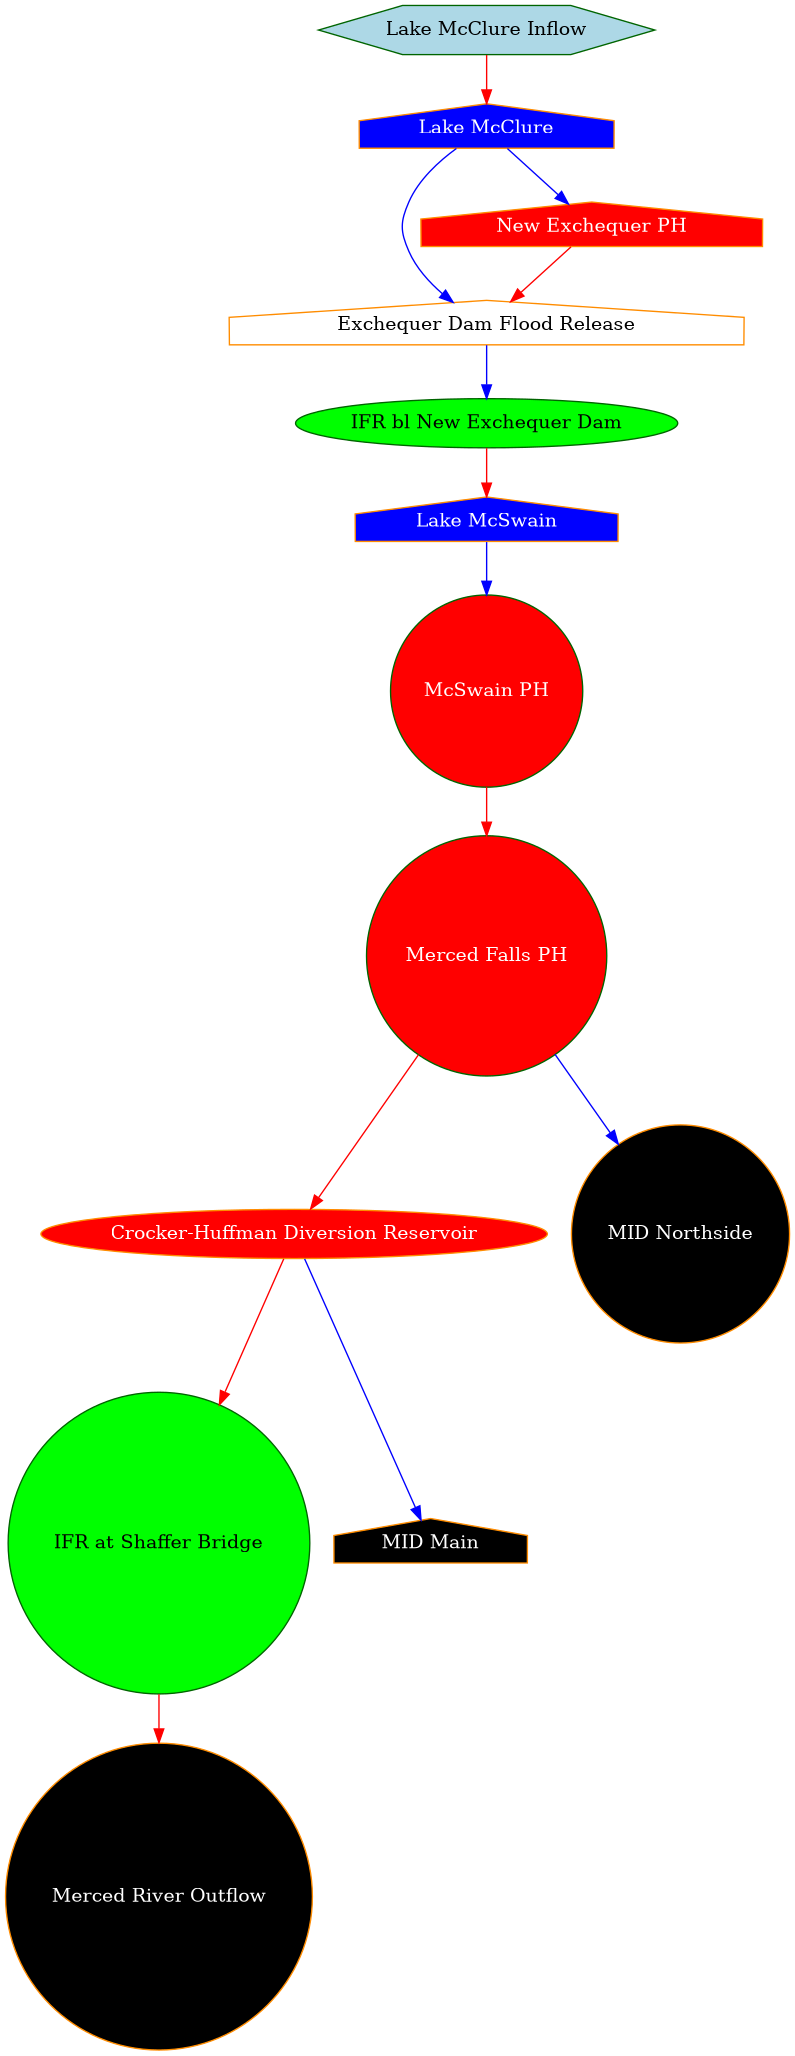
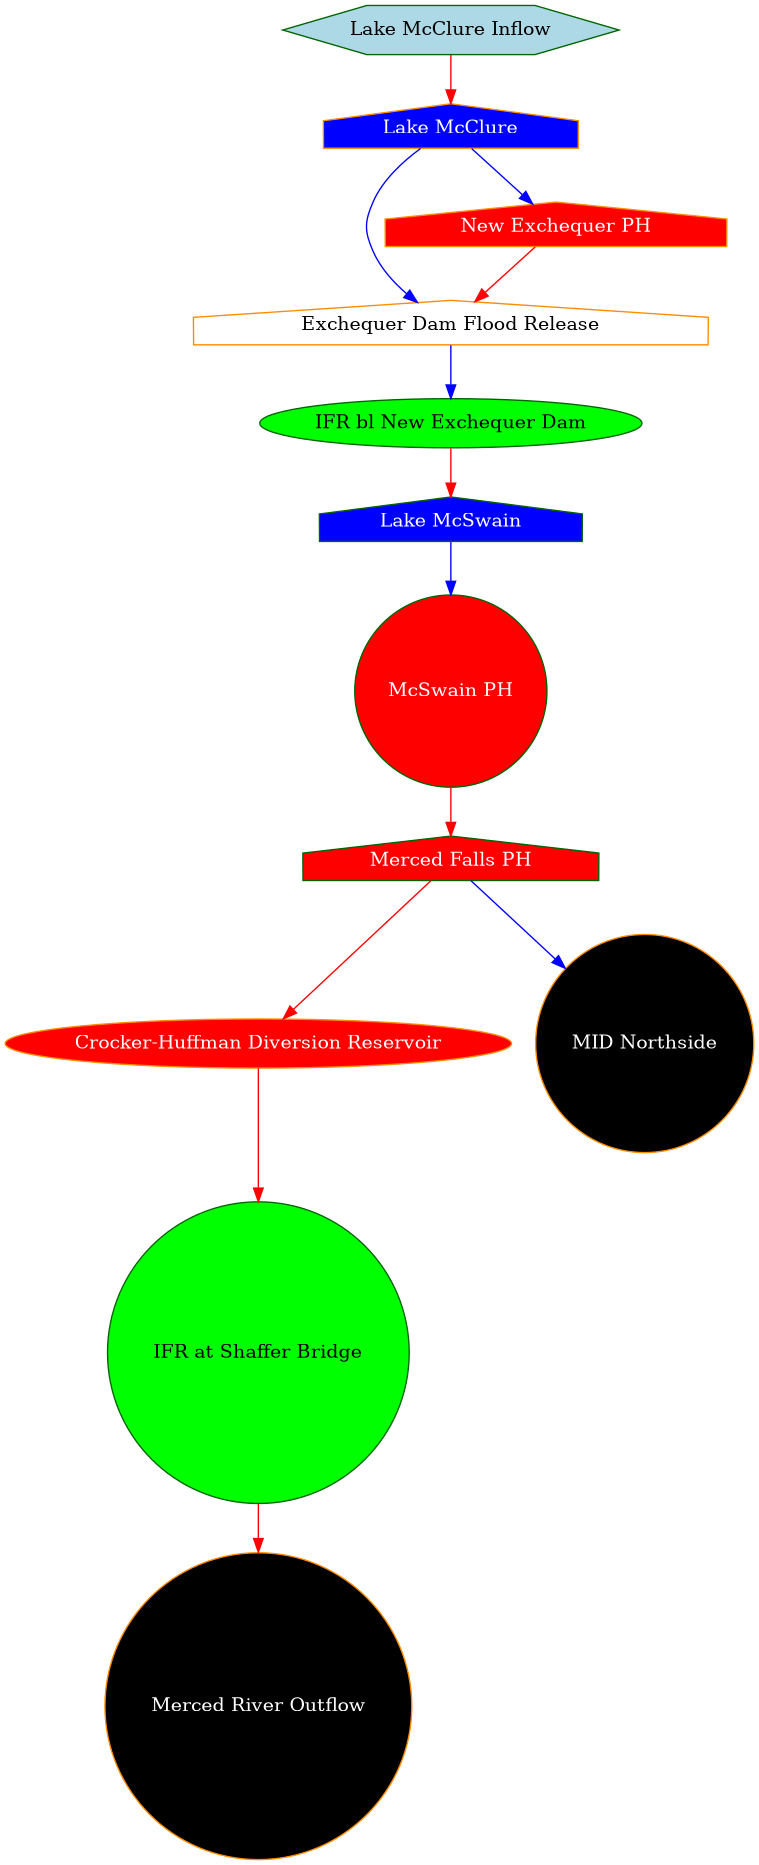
(487, 522) -> (451, 521)
(487, 956) -> (451, 861)
(431, 1543) -> none
